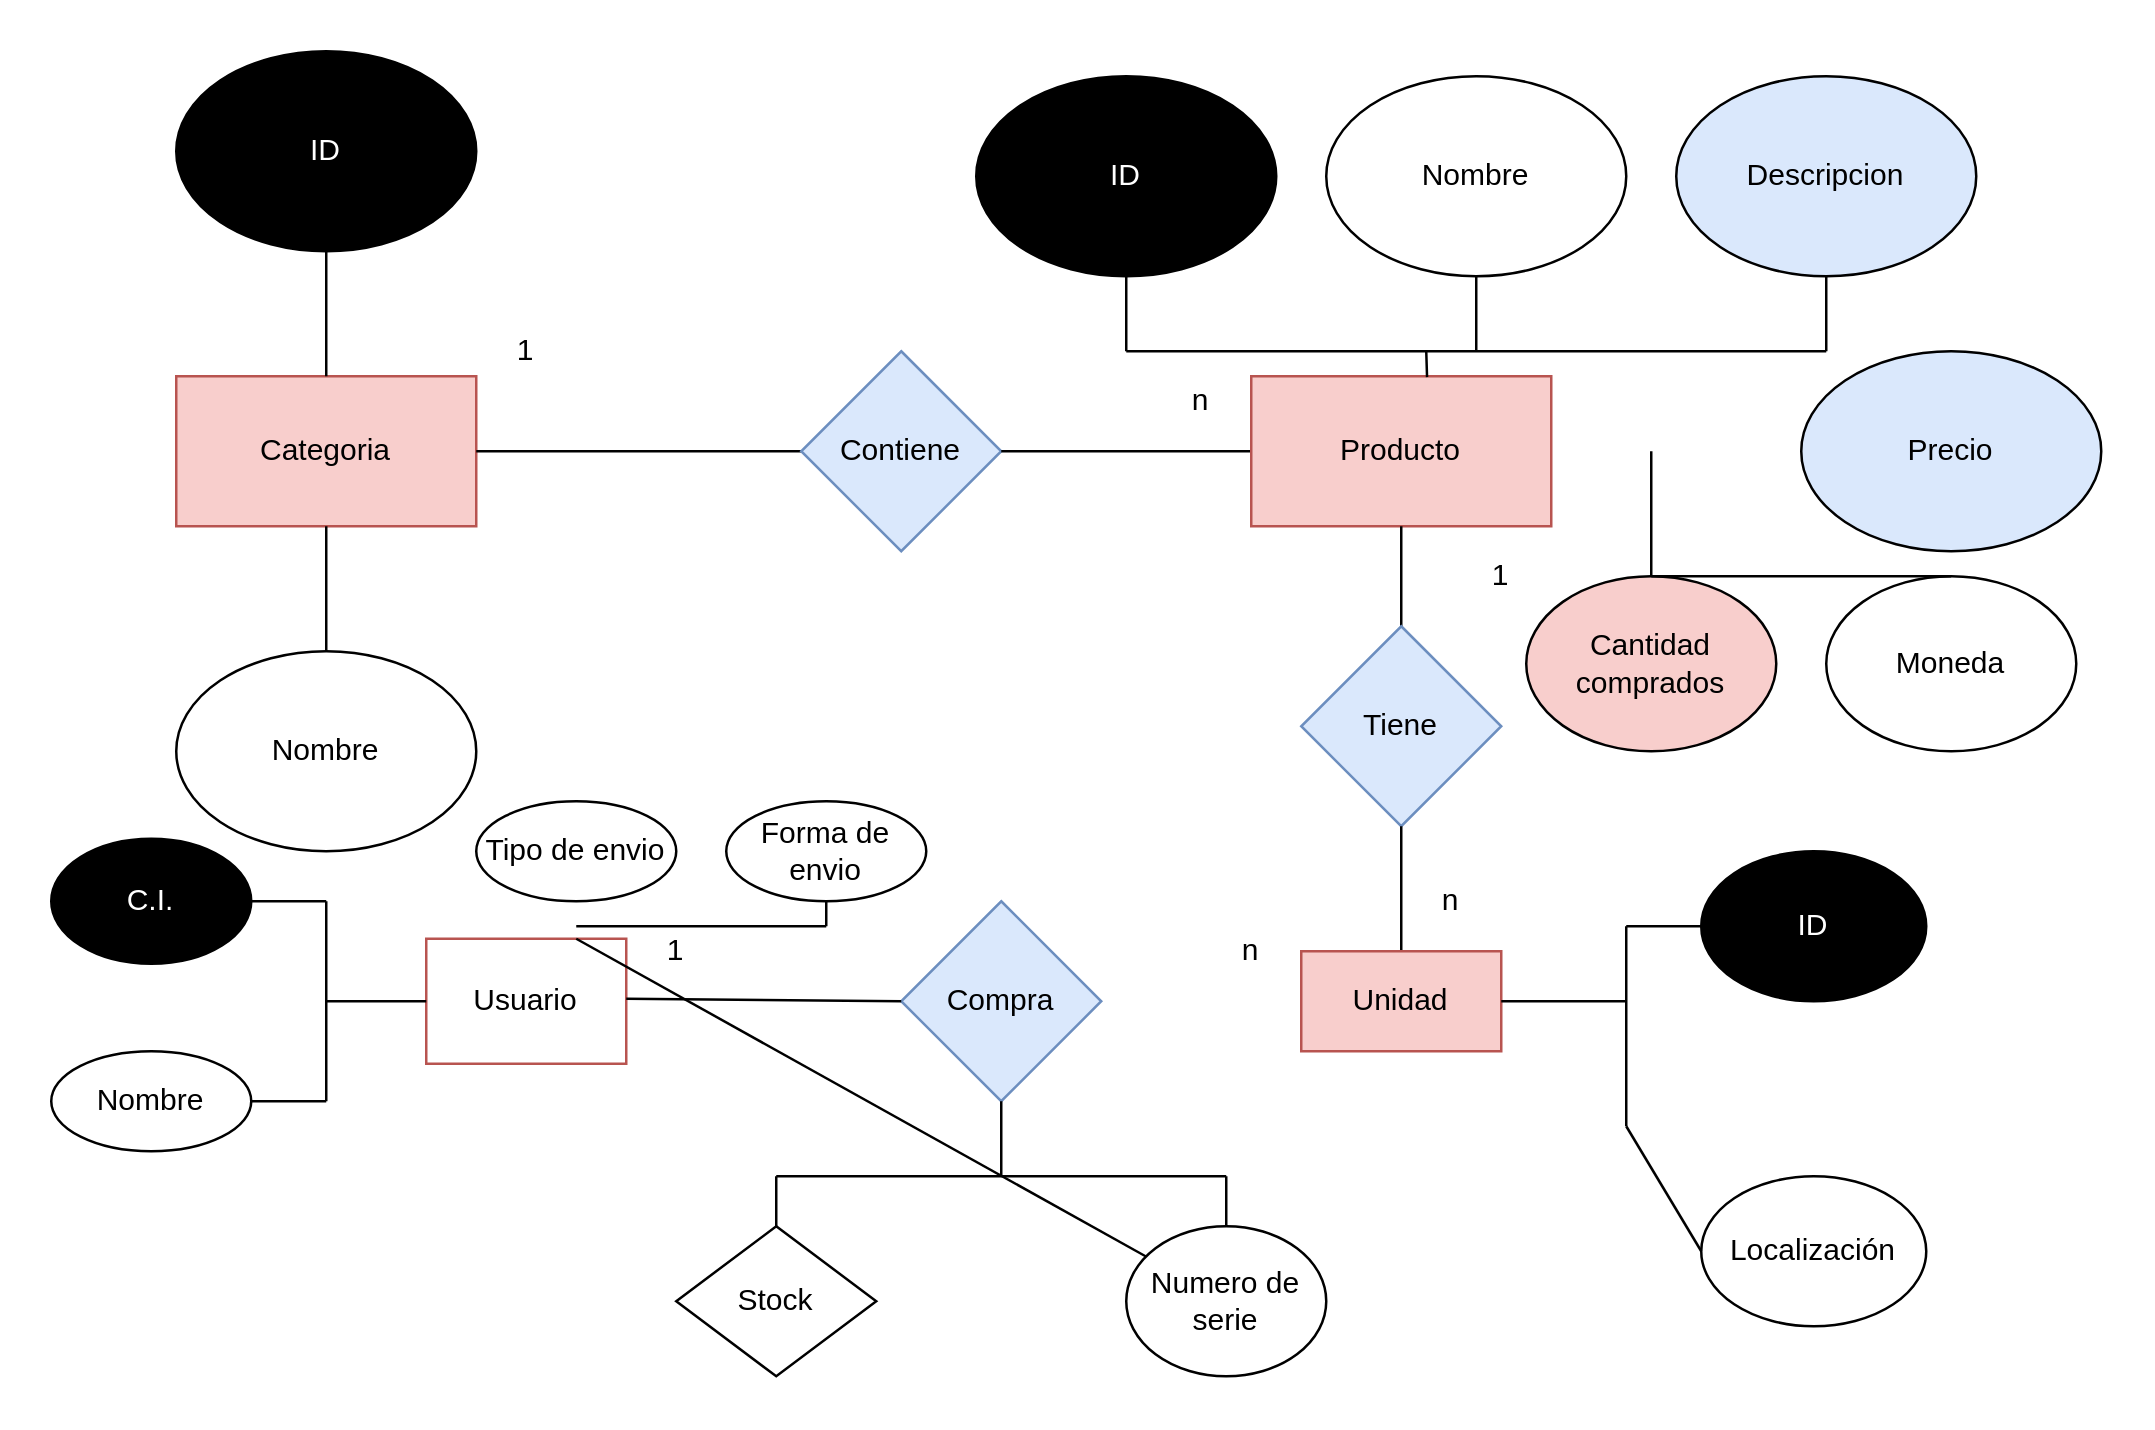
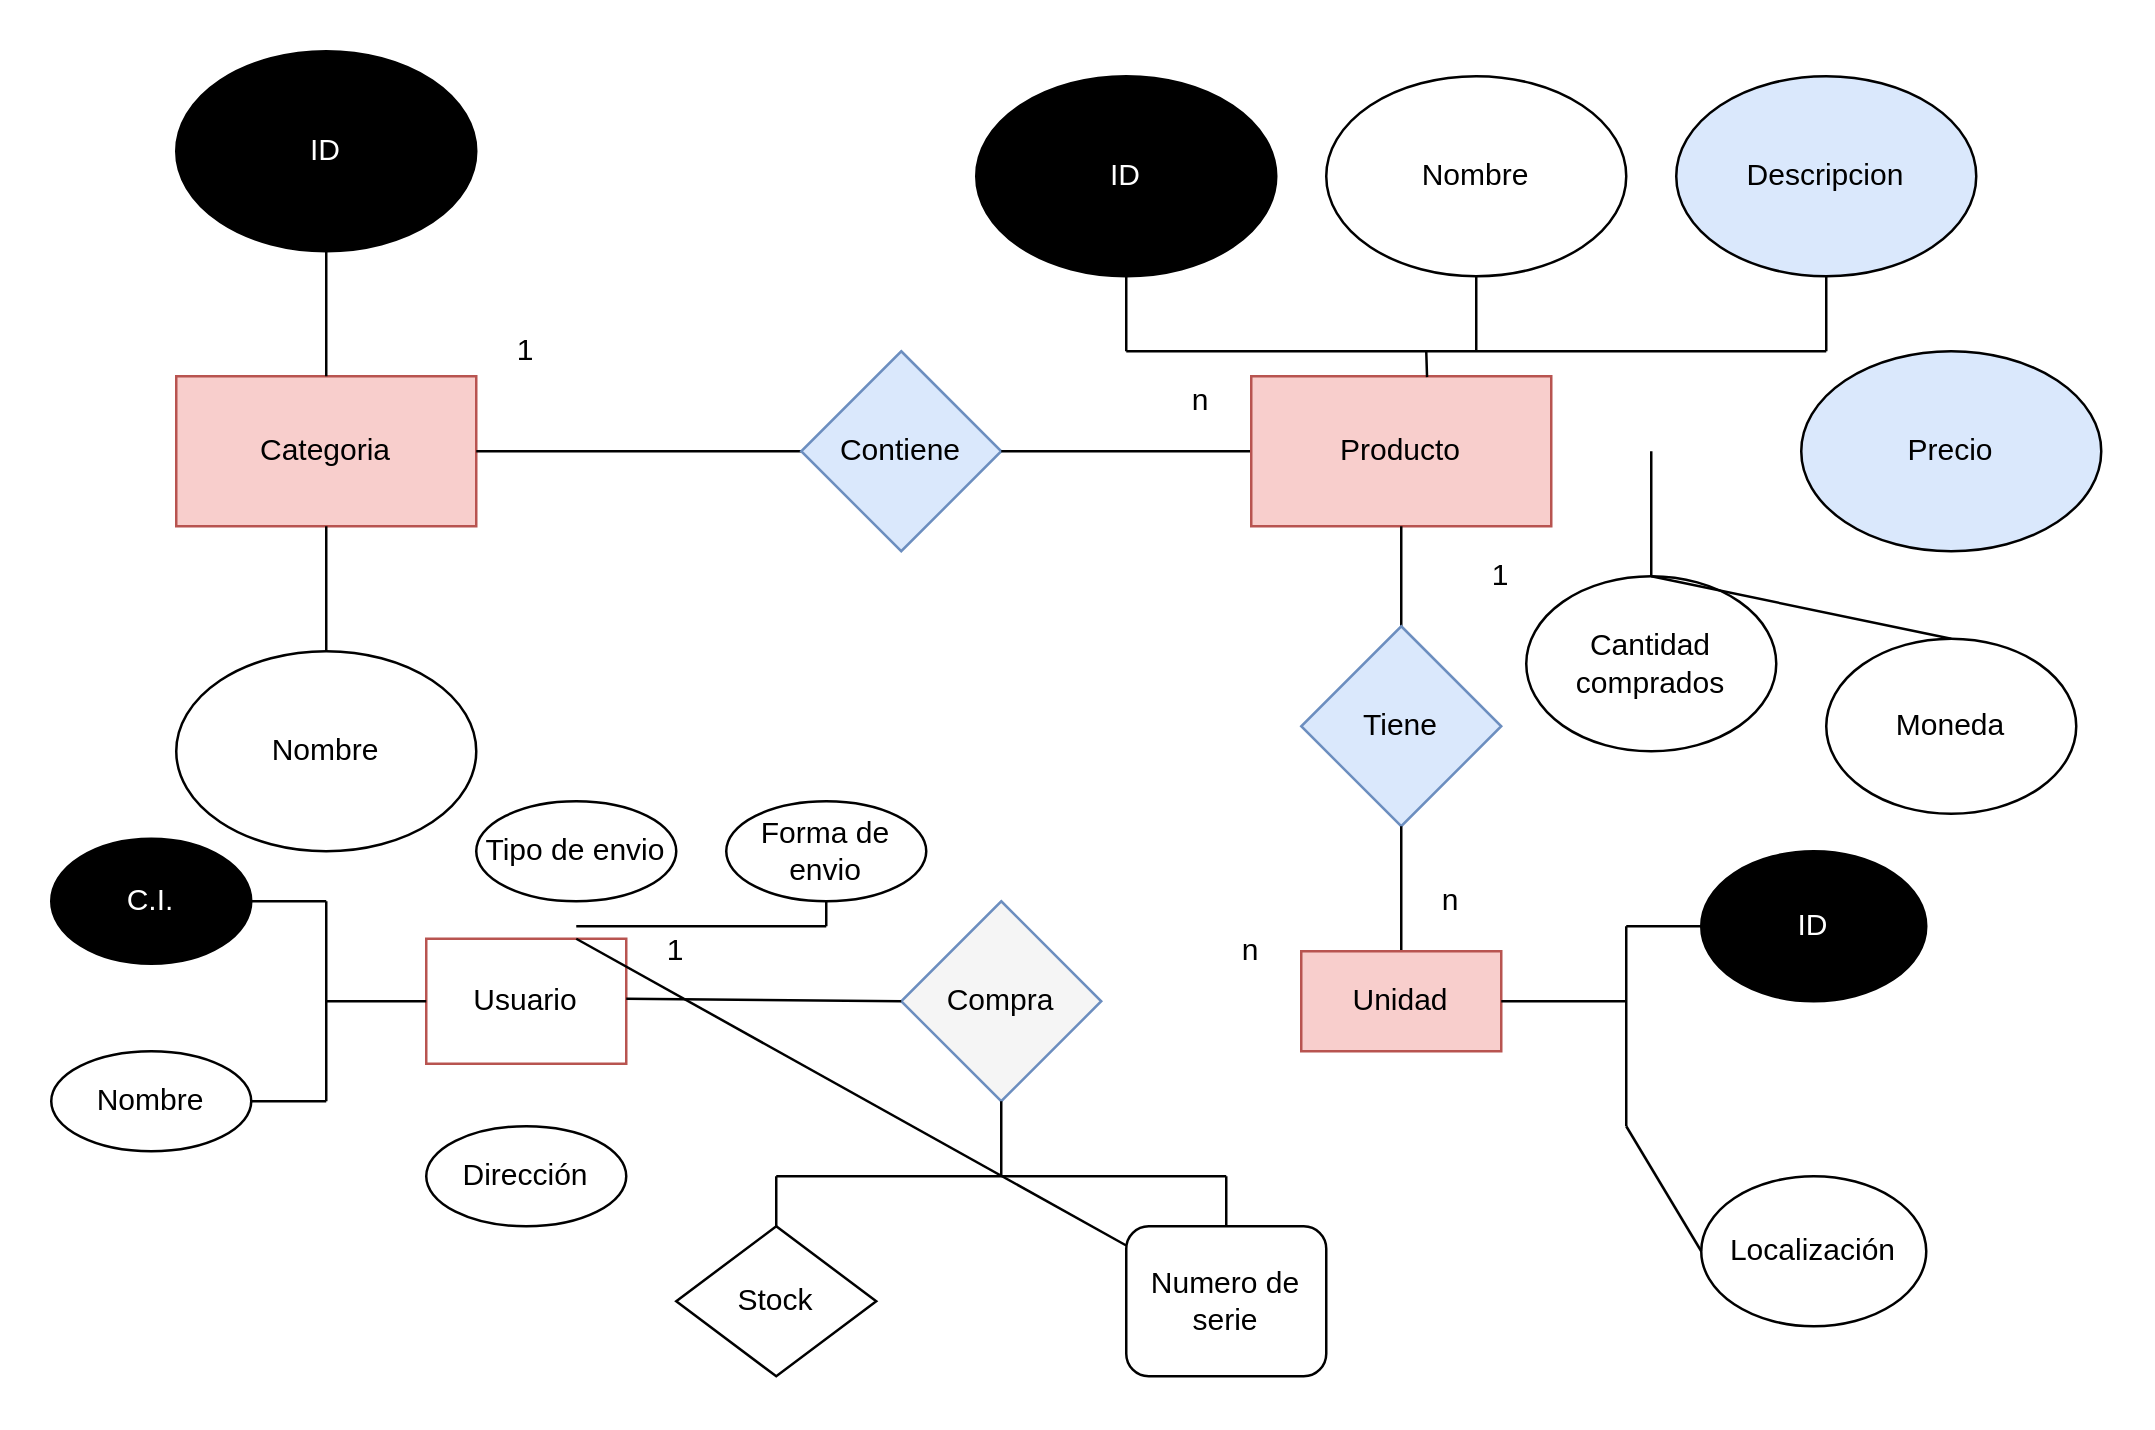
(1651, 664) -> (1651, 664)
(1951, 664) -> (1951, 726)
(1001, 1001) -> (1001, 1001)
none -> (526, 1176)
(1226, 1301) -> (1226, 1301)
